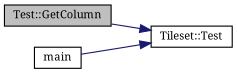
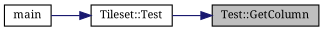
(126, 26) -> (187, 16)
